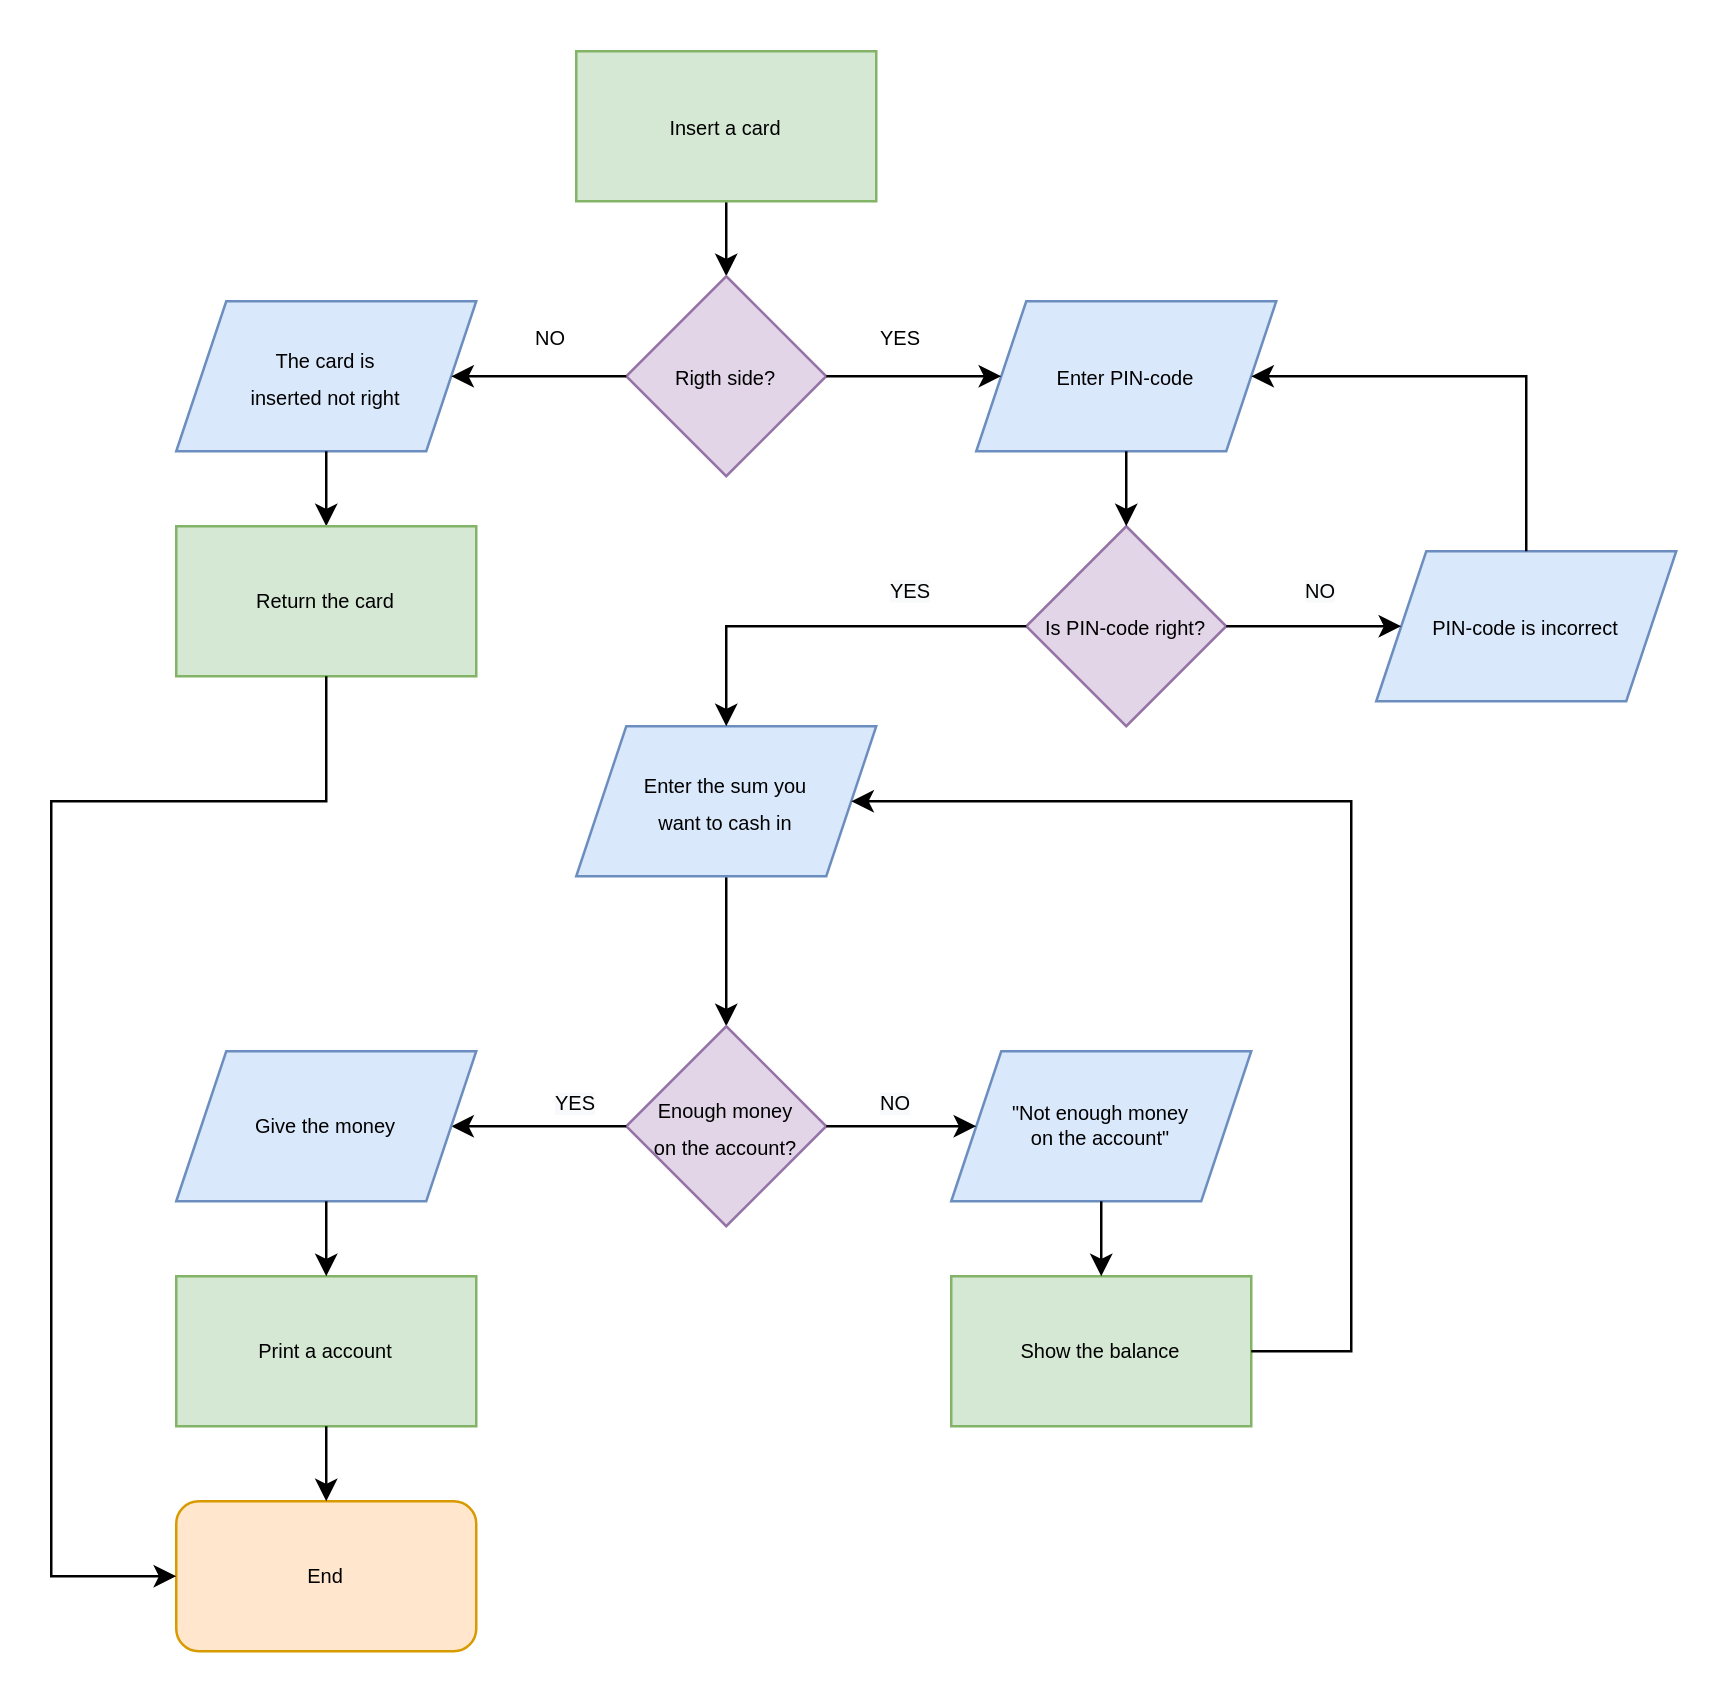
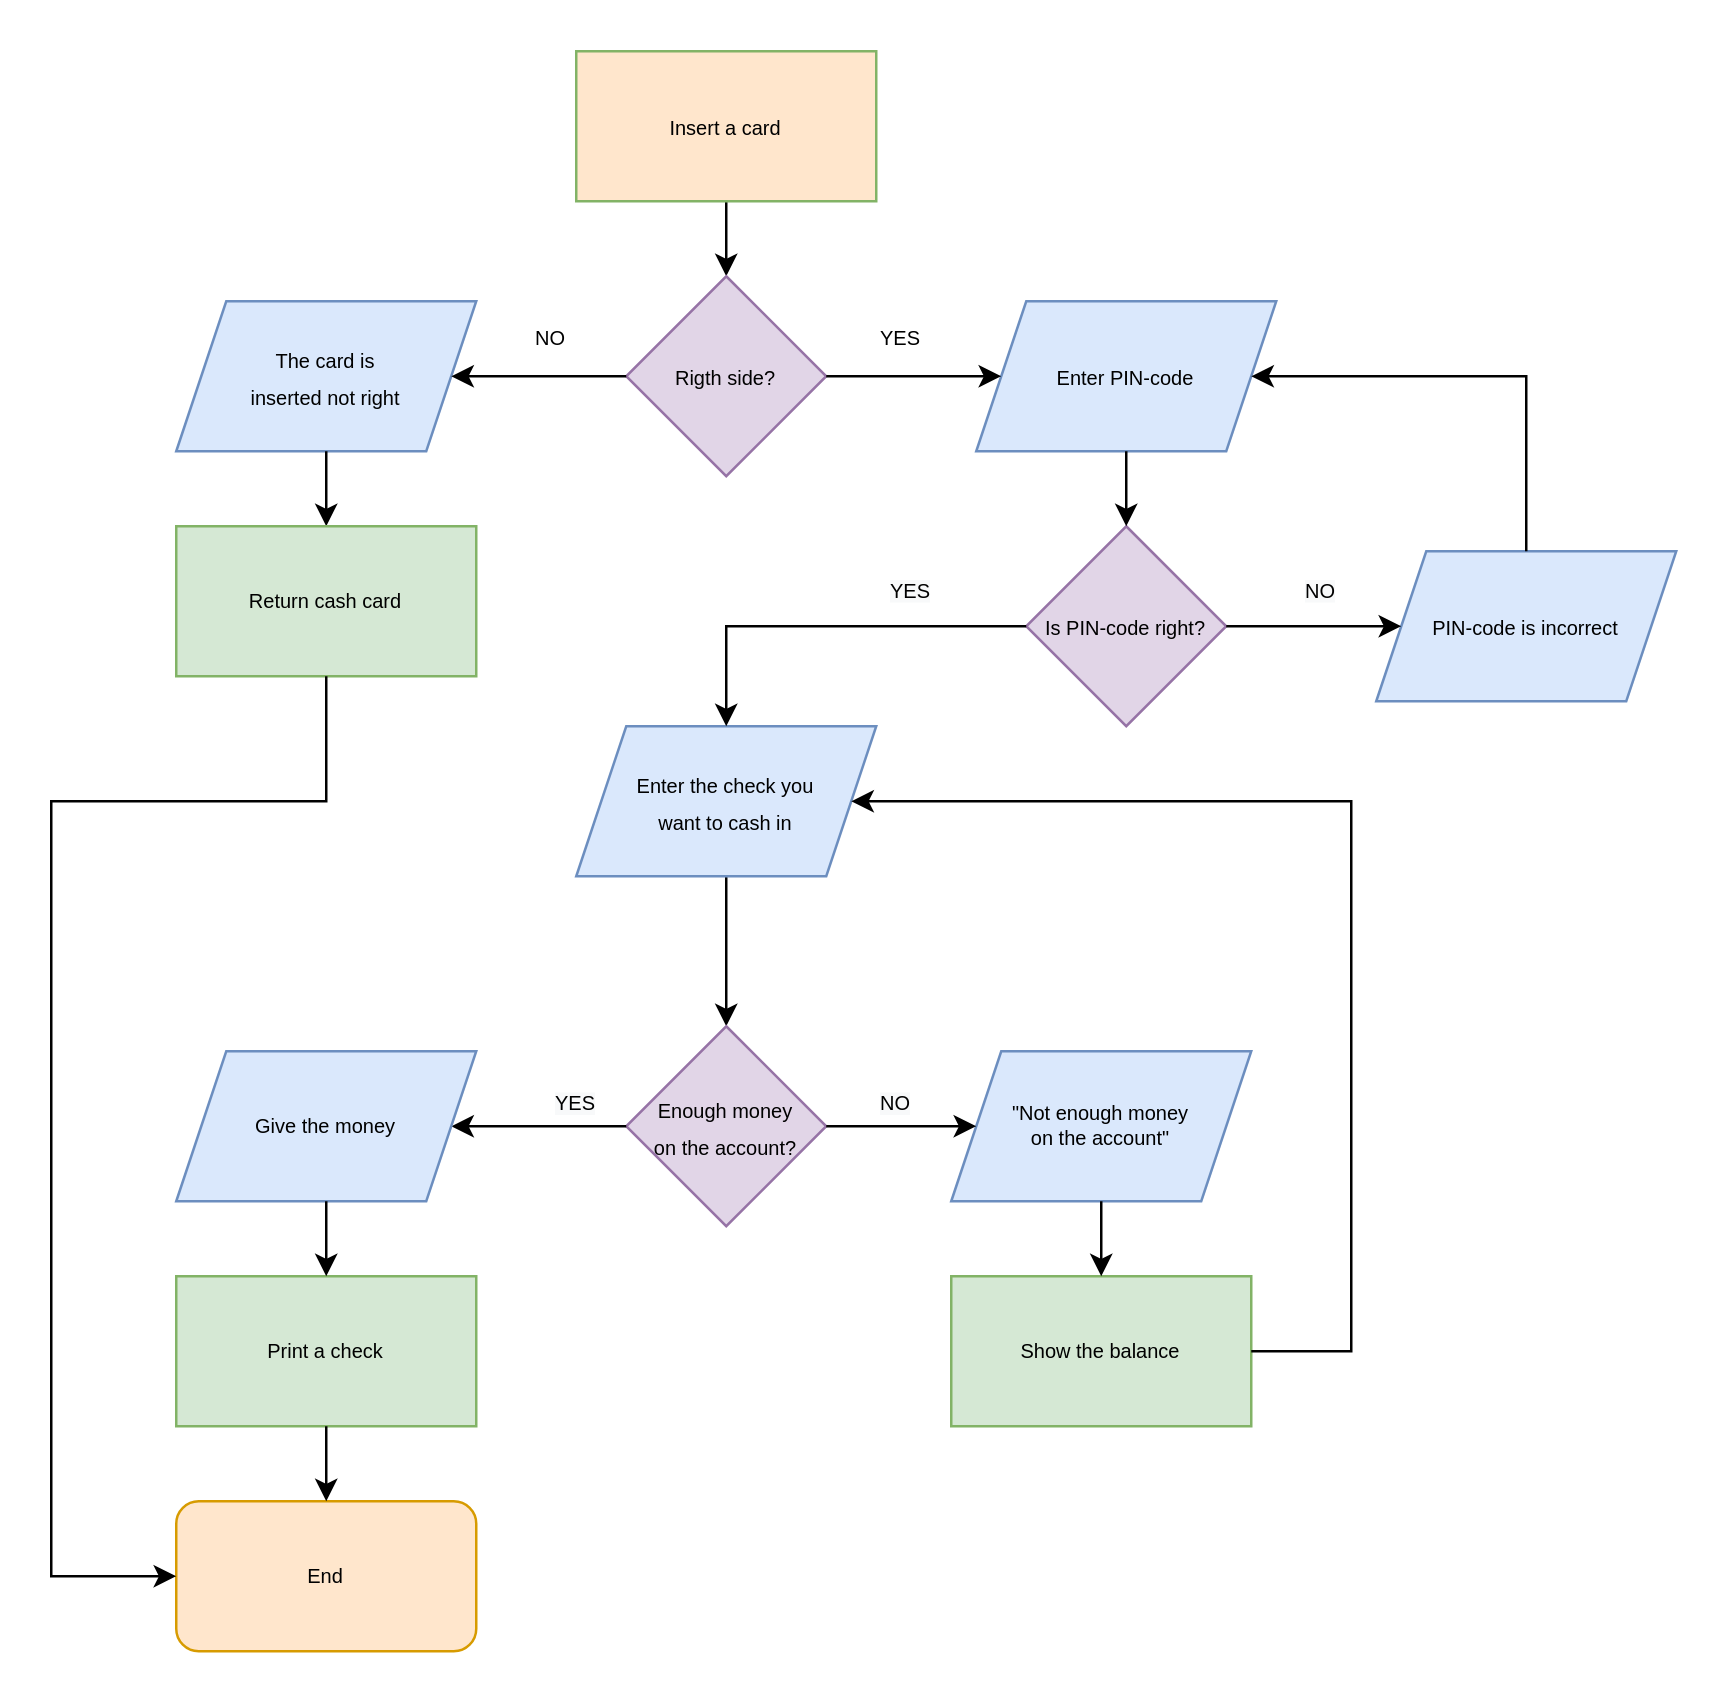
(726, 126) -> (726, 126)
(326, 601) -> (326, 601)
(726, 801) -> (726, 801)
(326, 1351) -> (326, 1351)
